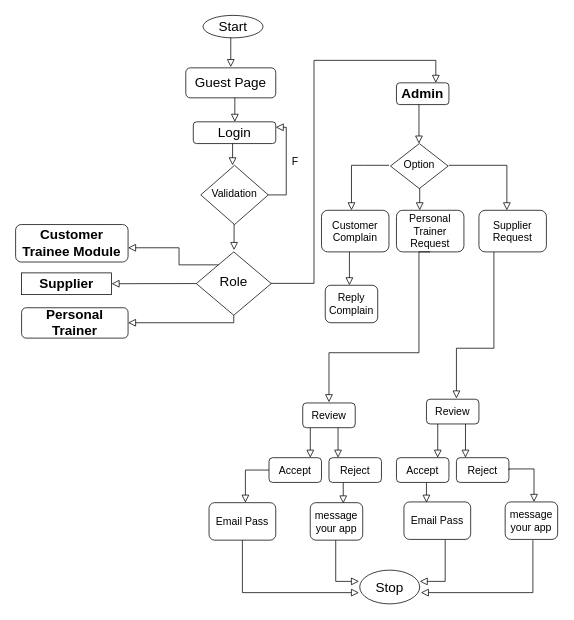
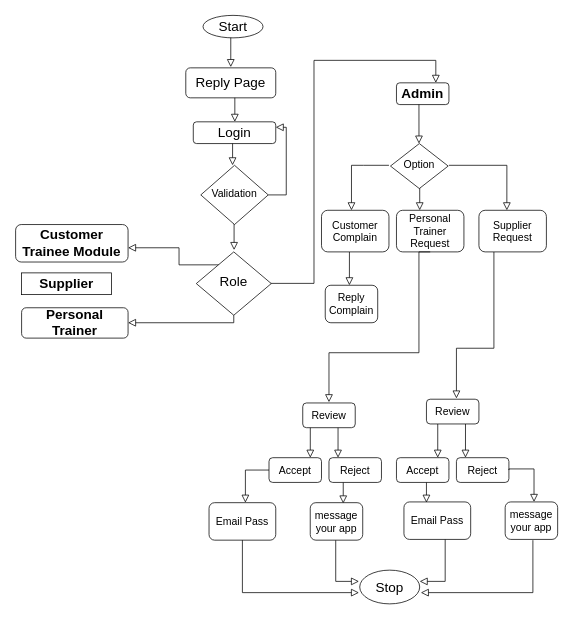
(231, 83) -> (231, 83)
(295, 161) -> none
(158, 284) -> none
